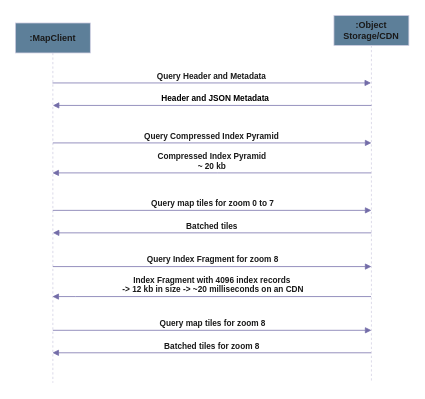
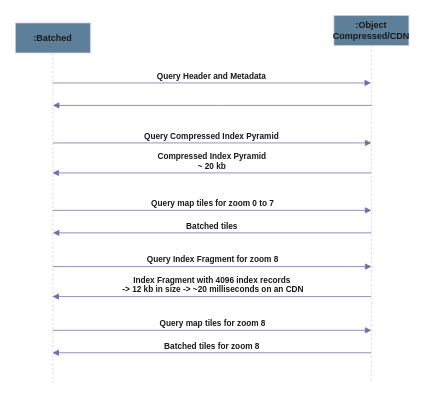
(372, 30) -> (372, 30)
(53, 38) -> (53, 38)
(221, 103) -> none
